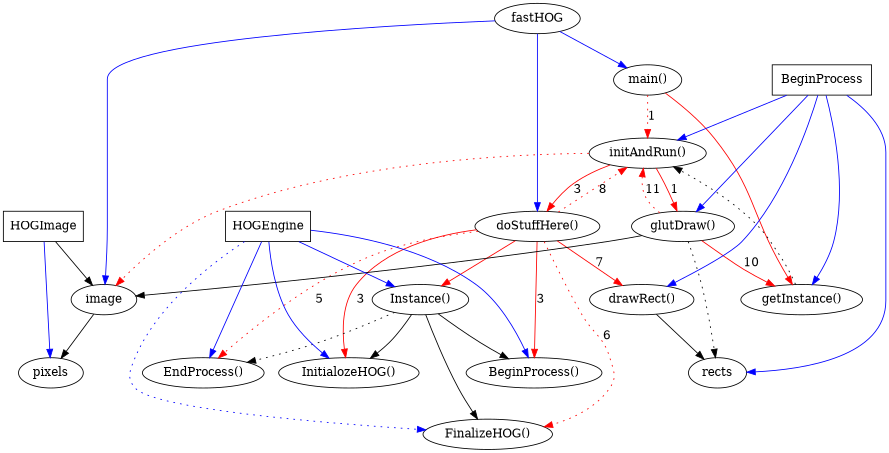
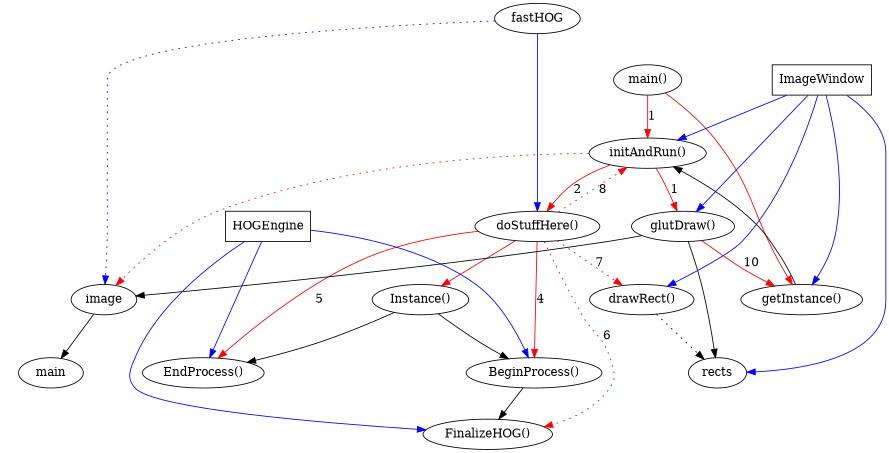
(199, 45) -> (199, 45)
(590, 48) -> none
(822, 80) -> (822, 80)
(648, 112) -> (648, 112)
(578, 190) -> (578, 190)
(646, 197) -> none
(749, 217) -> (749, 217)
(43, 226) -> none
(586, 261) -> (586, 261)
(343, 262) -> none
(341, 270) -> (341, 270)
(704, 295) -> (704, 295)
(541, 300) -> (541, 300)
(677, 334) -> (677, 334)
(326, 340) -> (326, 340)
(447, 365) -> (514, 400)
(51, 373) -> (51, 373)
(349, 373) -> none
(178, 403) -> (178, 403)
